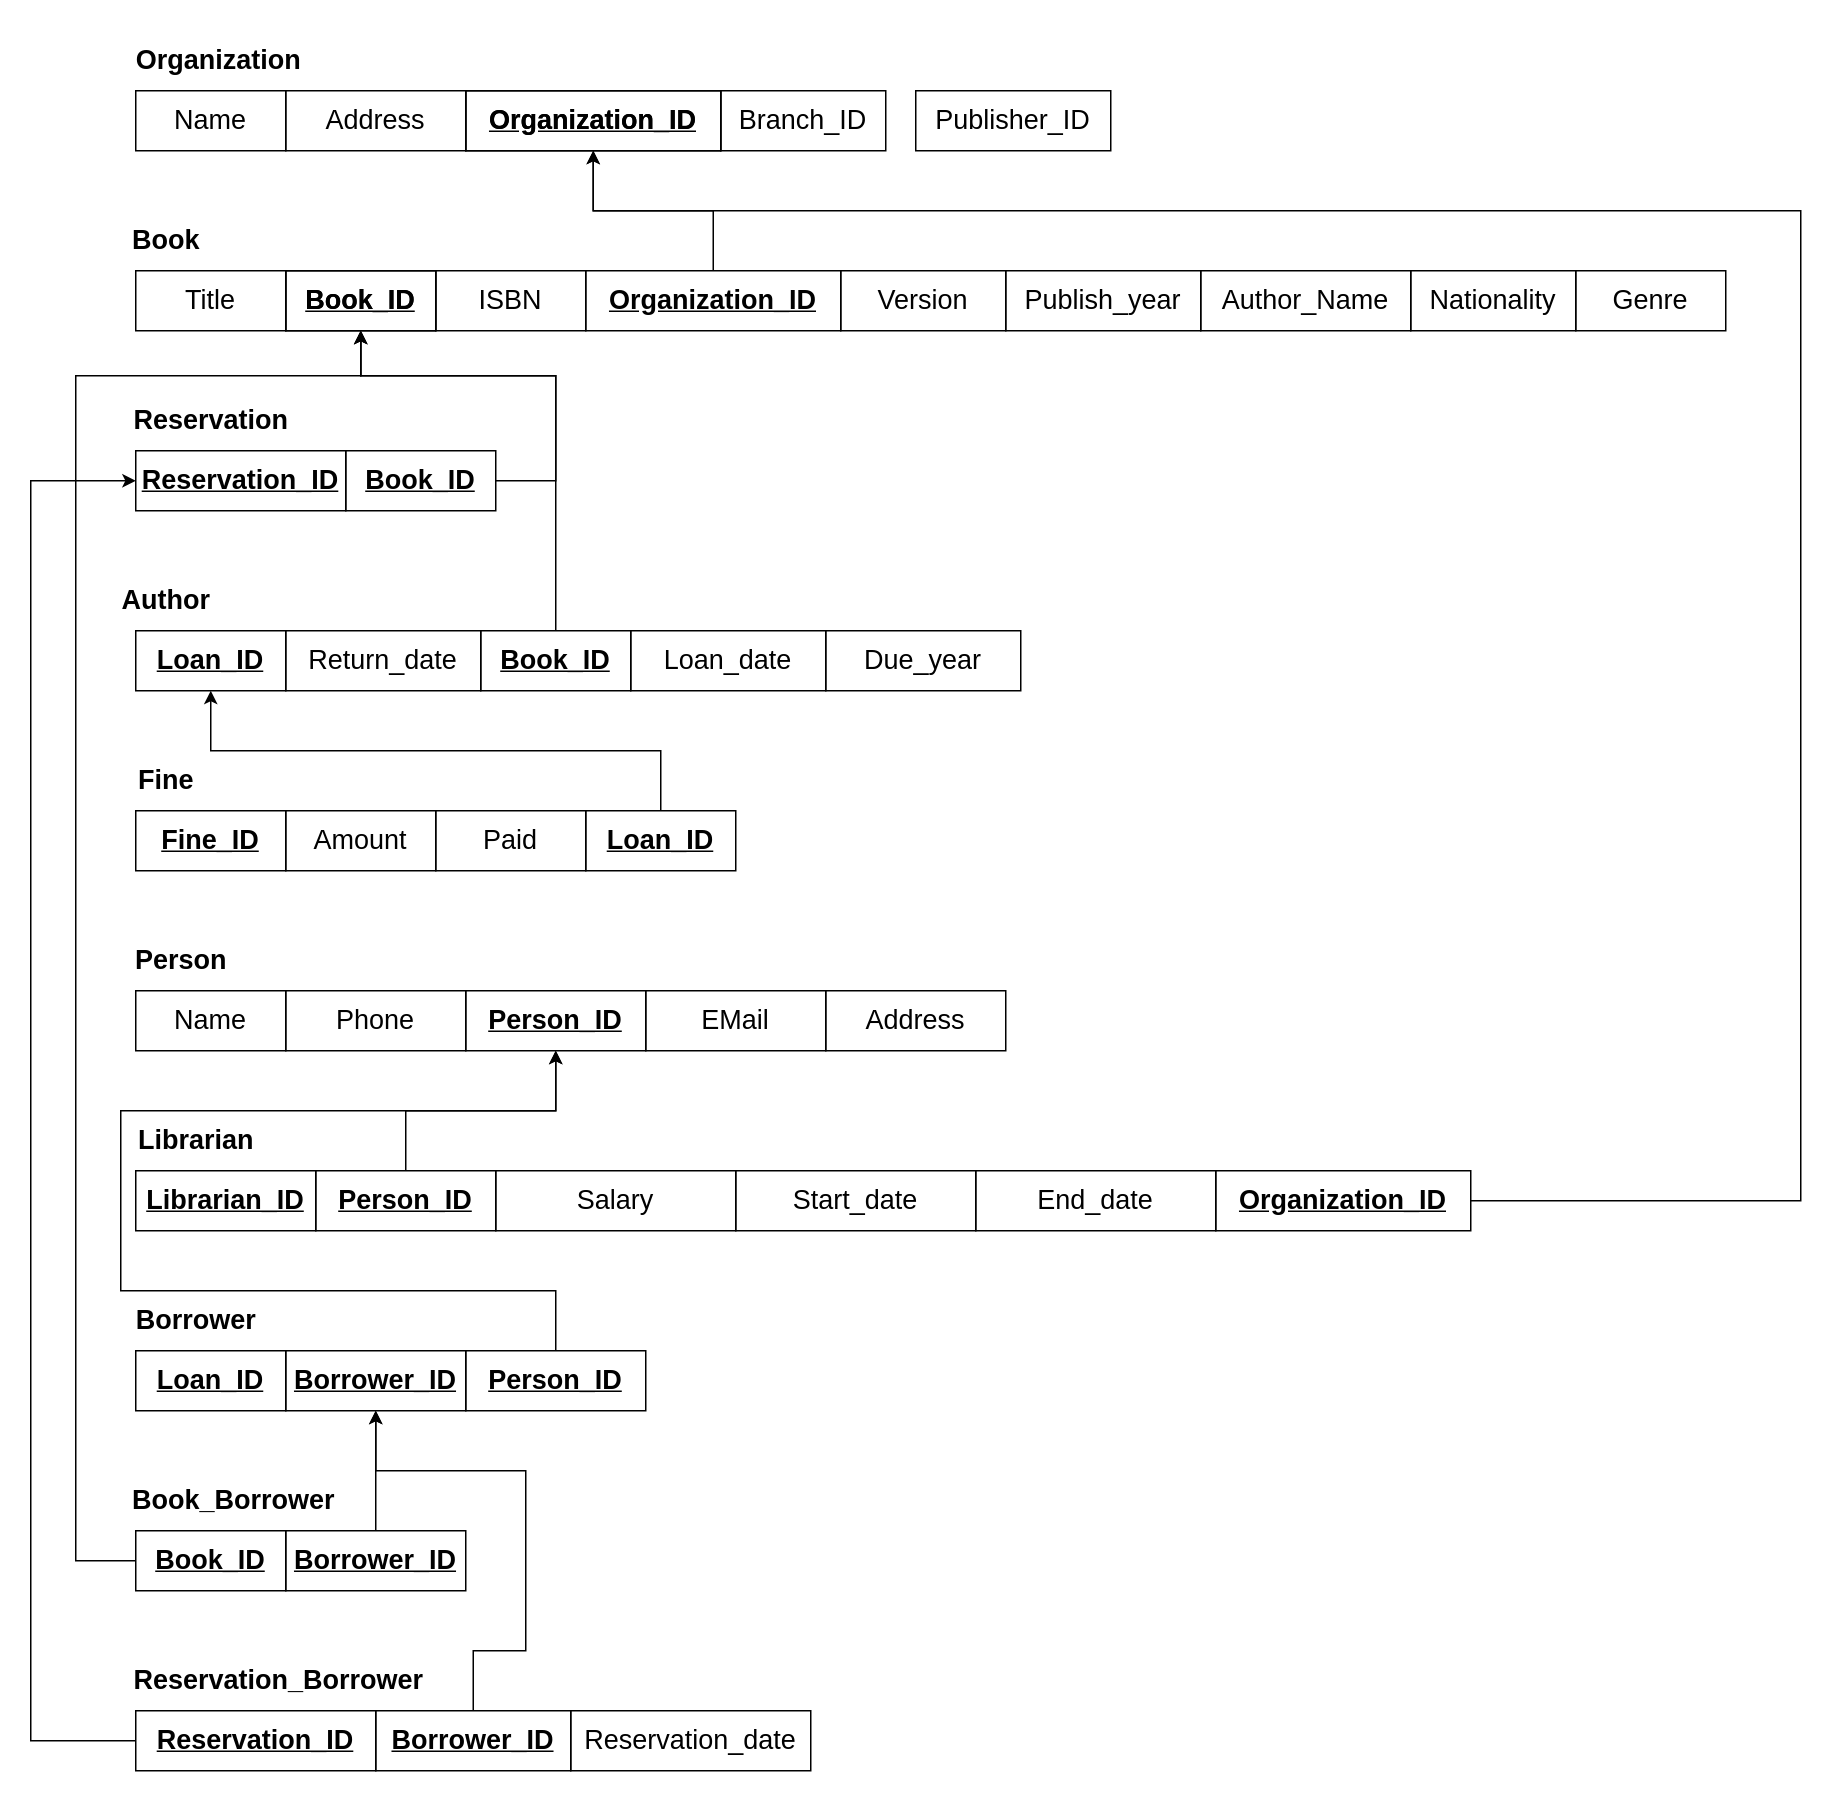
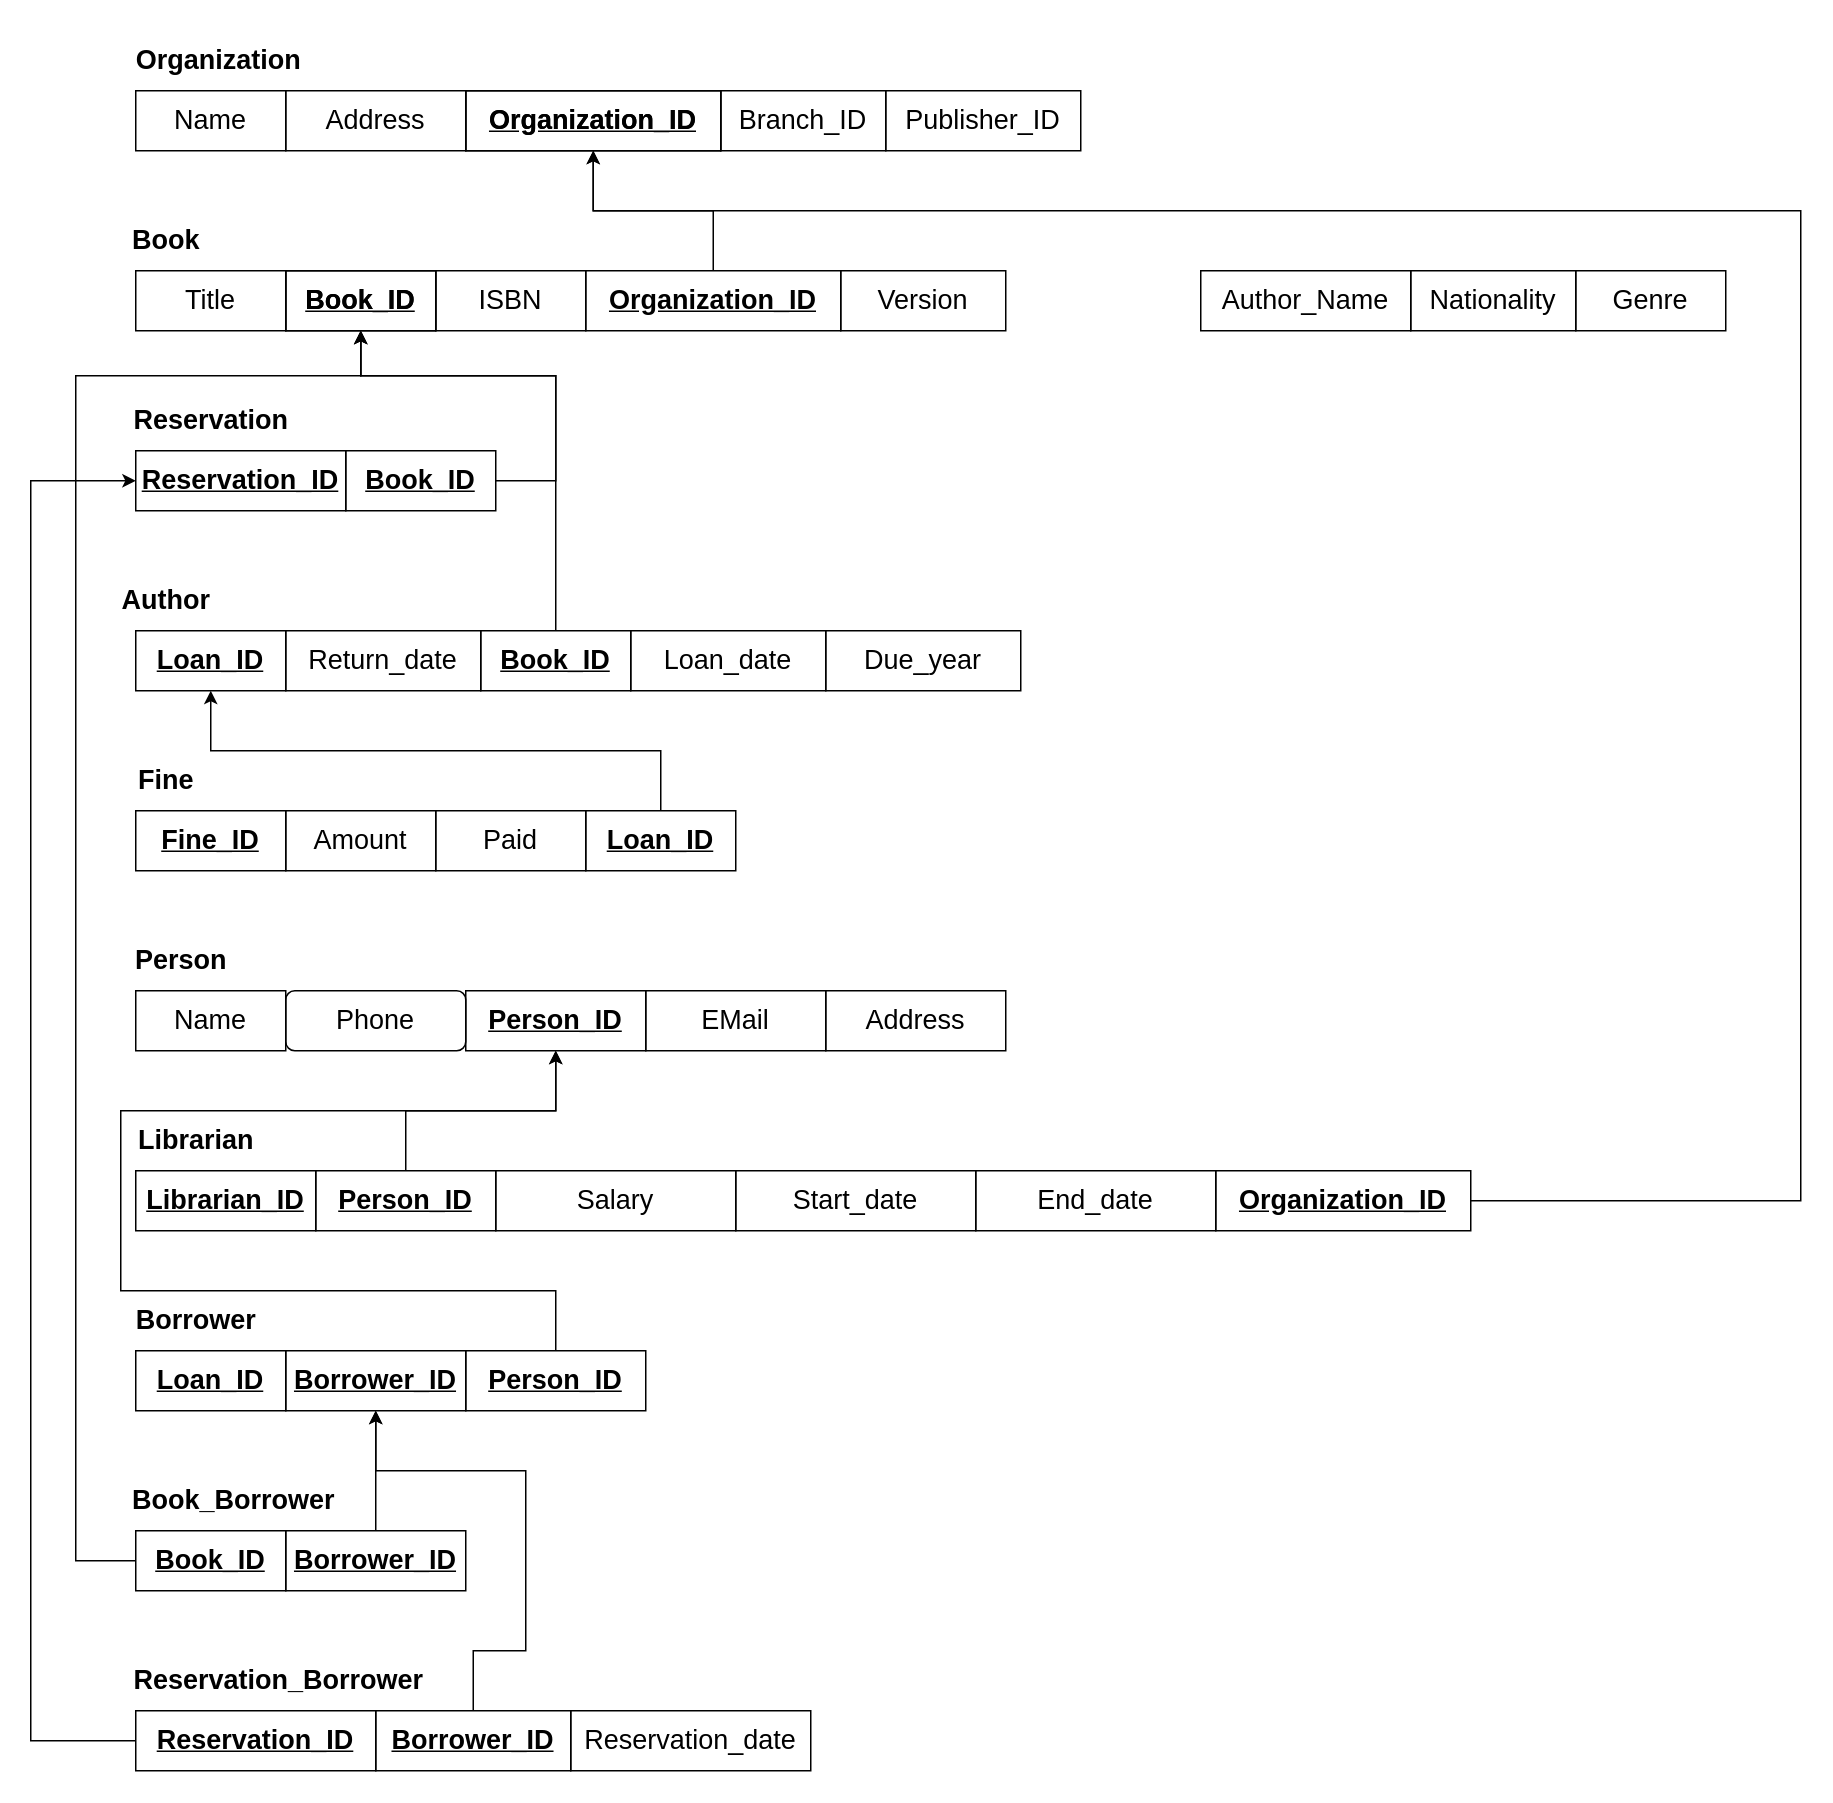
(1013, 121) -> (983, 121)
(1103, 301) -> none
(376, 1021) -> (376, 1021)
